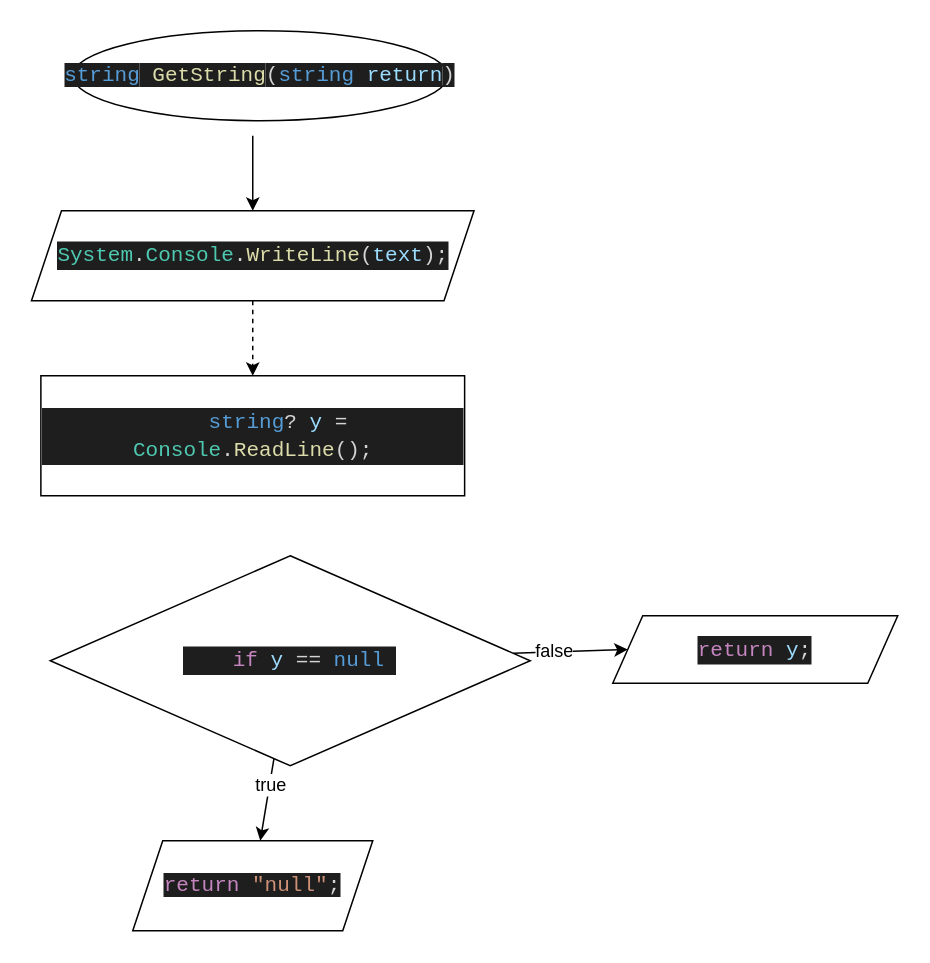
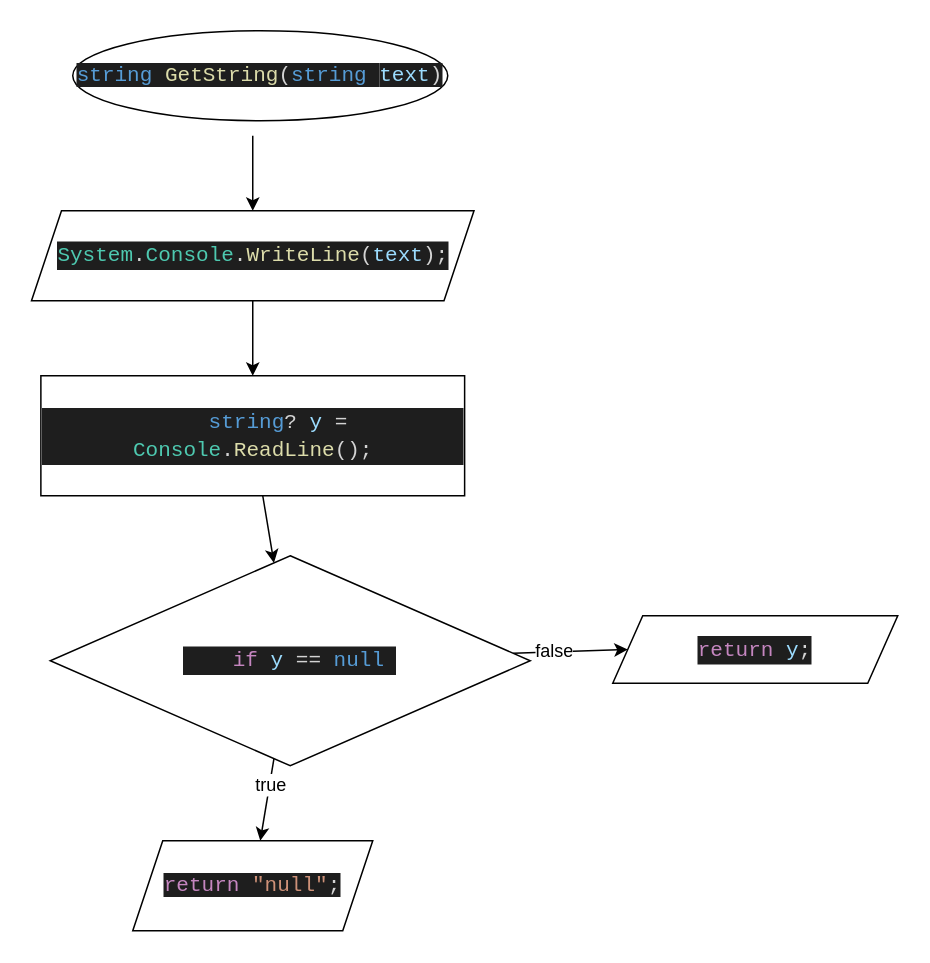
(260, 76) -> (260, 76)
(253, 334) -> (253, 334)
none -> (268, 525)
